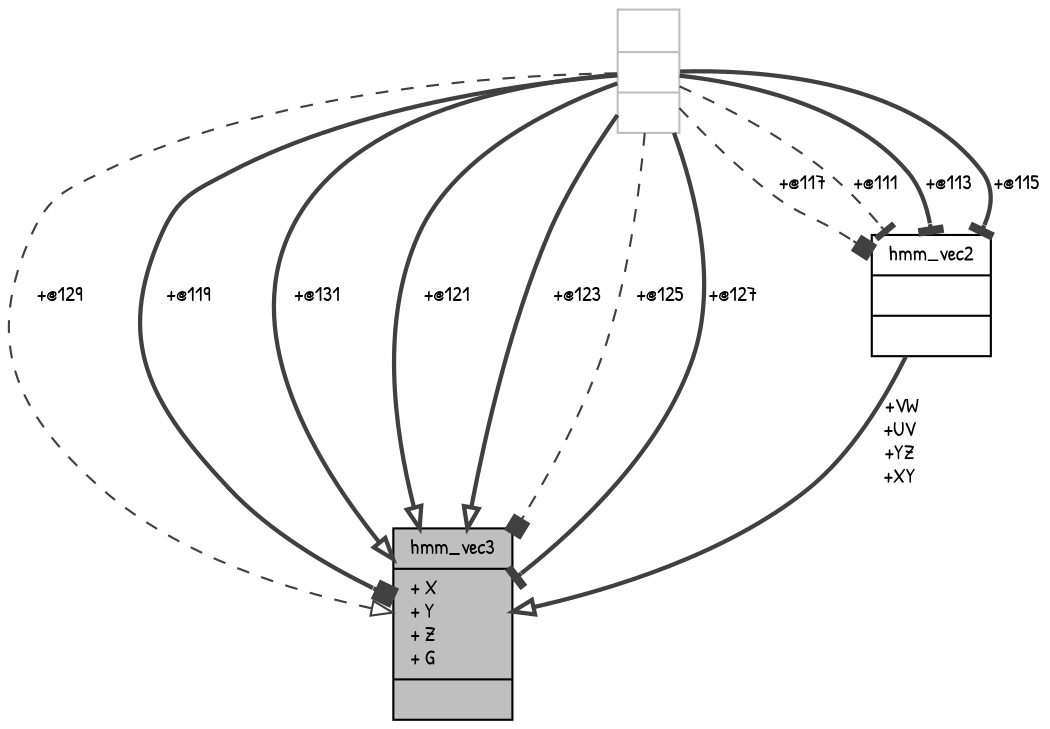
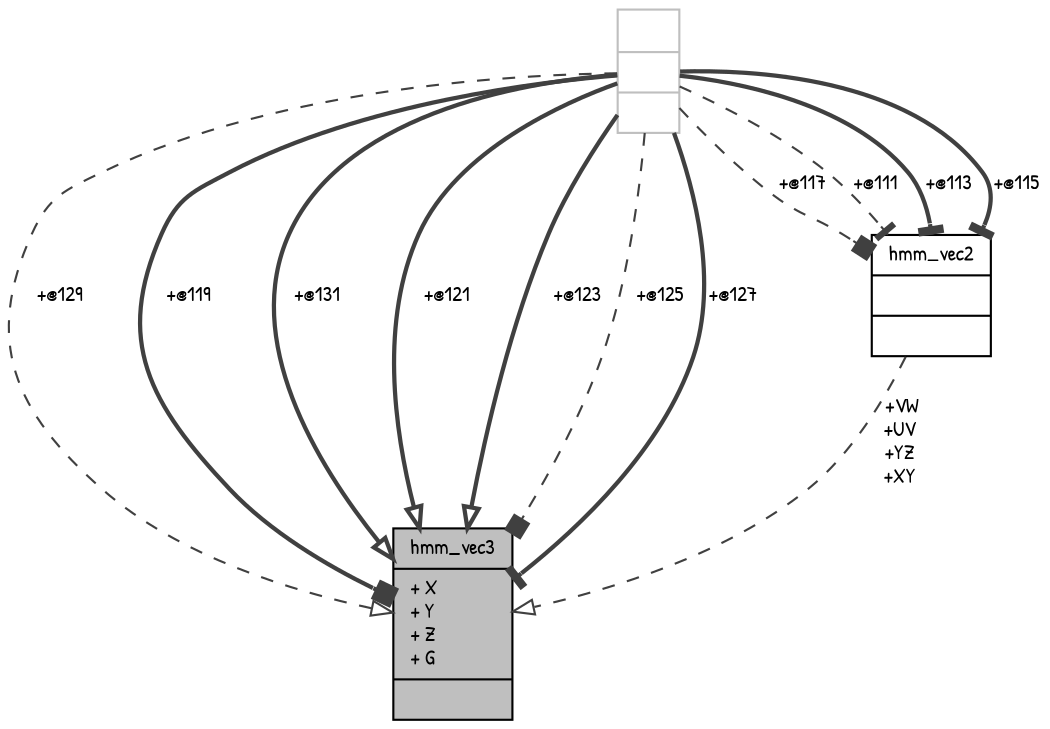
(752, 526) -> (752, 526)
